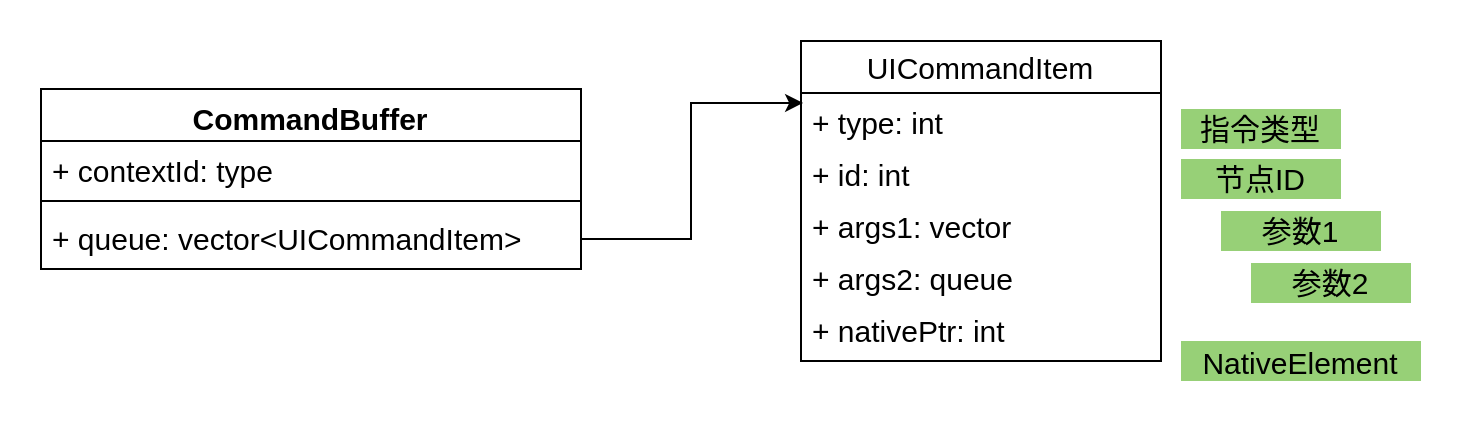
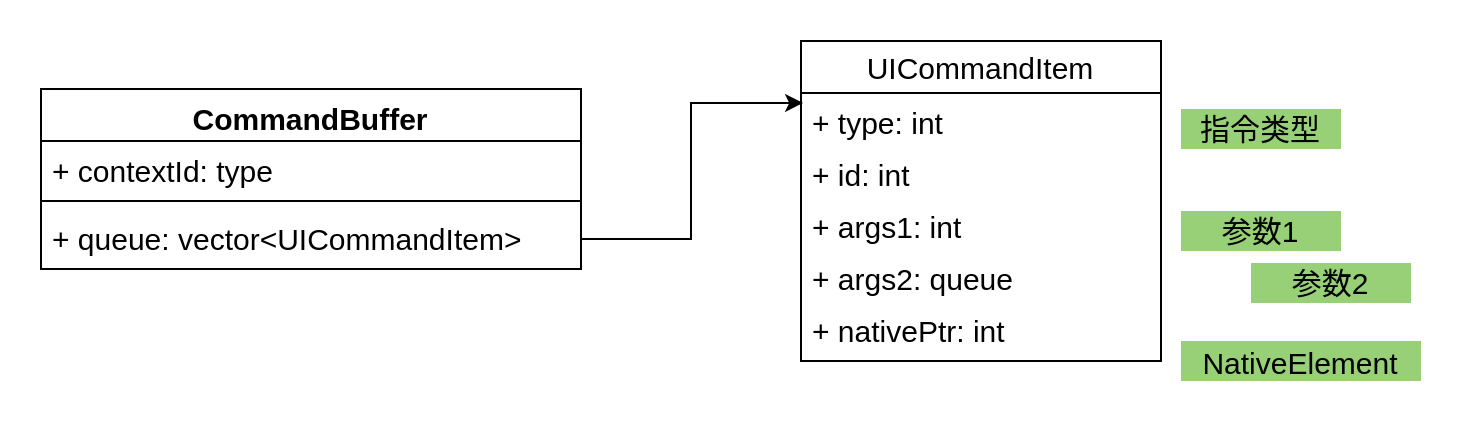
(1261, 179) -> none
(926, 228) -> (897, 228)
(1301, 231) -> (1261, 231)
